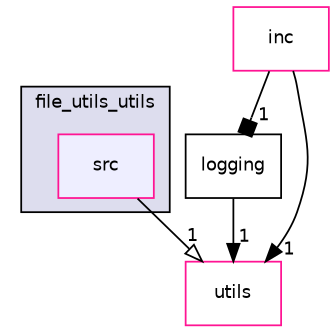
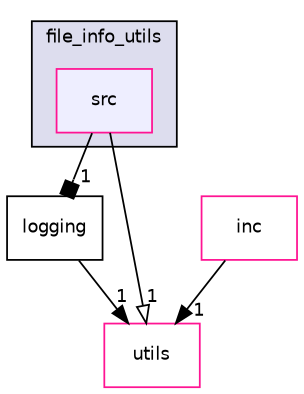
(260, 94) -> (82, 157)
(95, 103) -> (104, 38)
